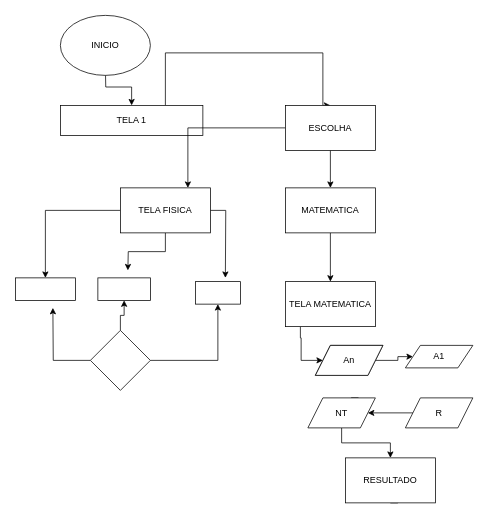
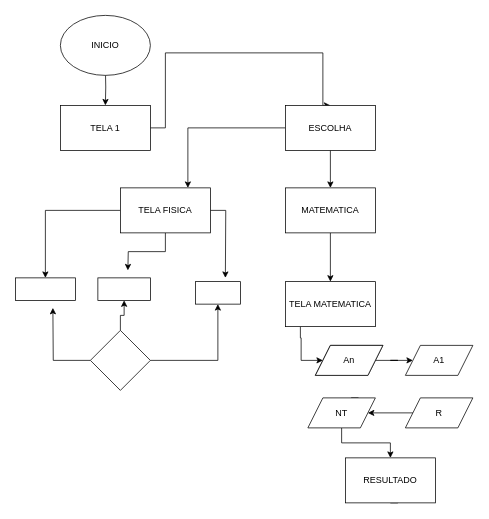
(132, 120) -> (105, 128)
(439, 357) -> (439, 360)
